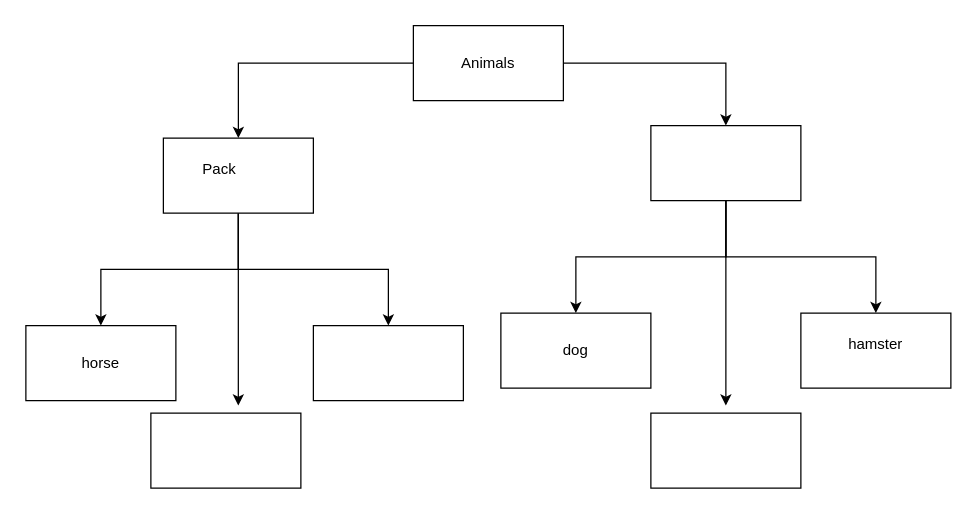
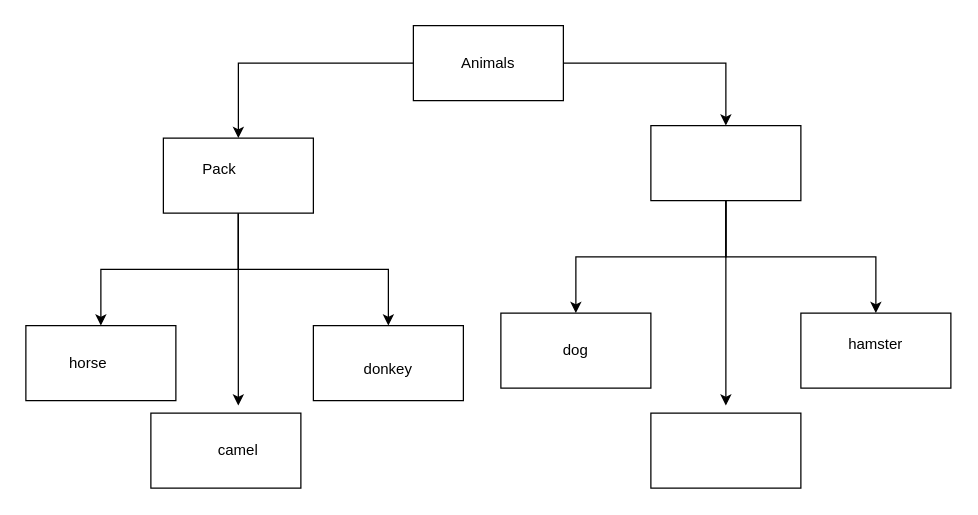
(101, 363) -> (88, 363)
none -> (388, 369)
none -> (238, 451)
